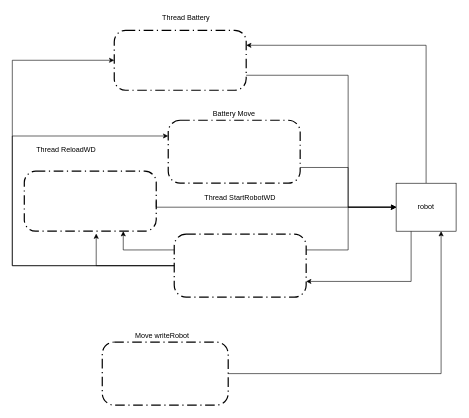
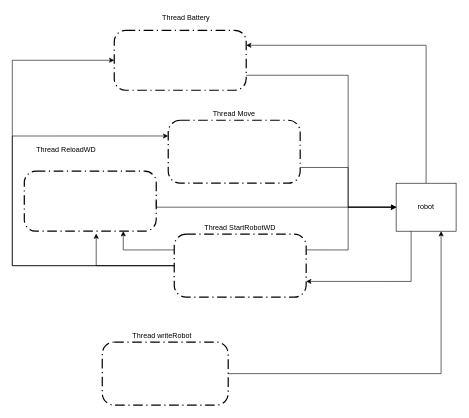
(234, 114) -> (234, 114)
(240, 198) -> (240, 228)
(162, 336) -> (162, 336)
